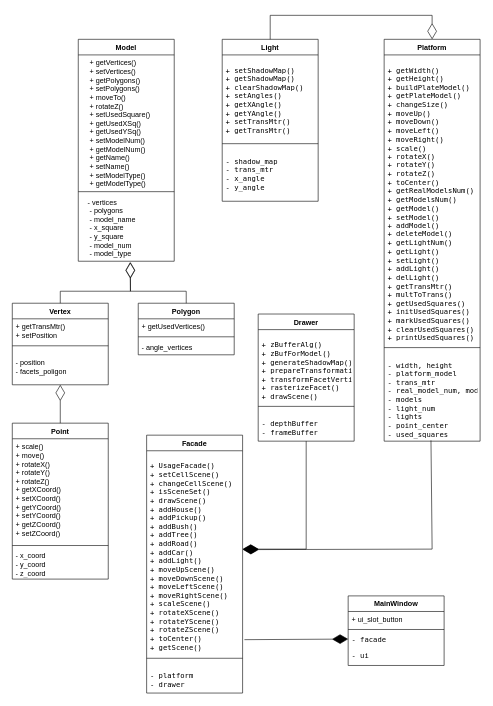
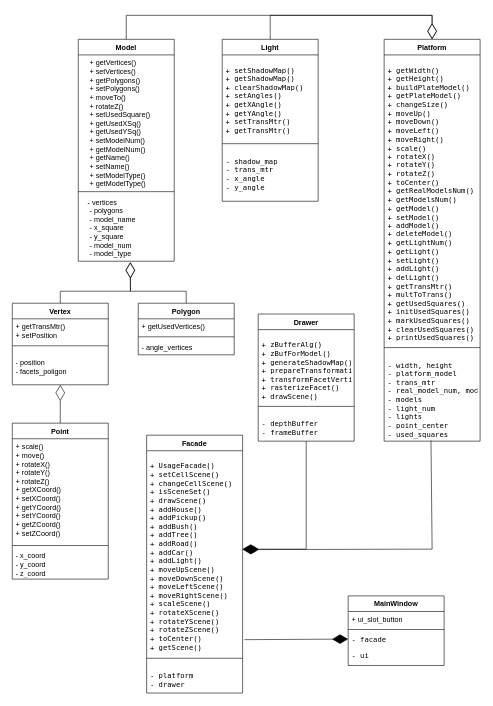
none -> (185, 15)
